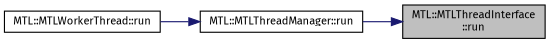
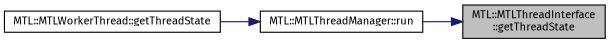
(82, 22) -> (112, 22)
(474, 22) -> (534, 22)
